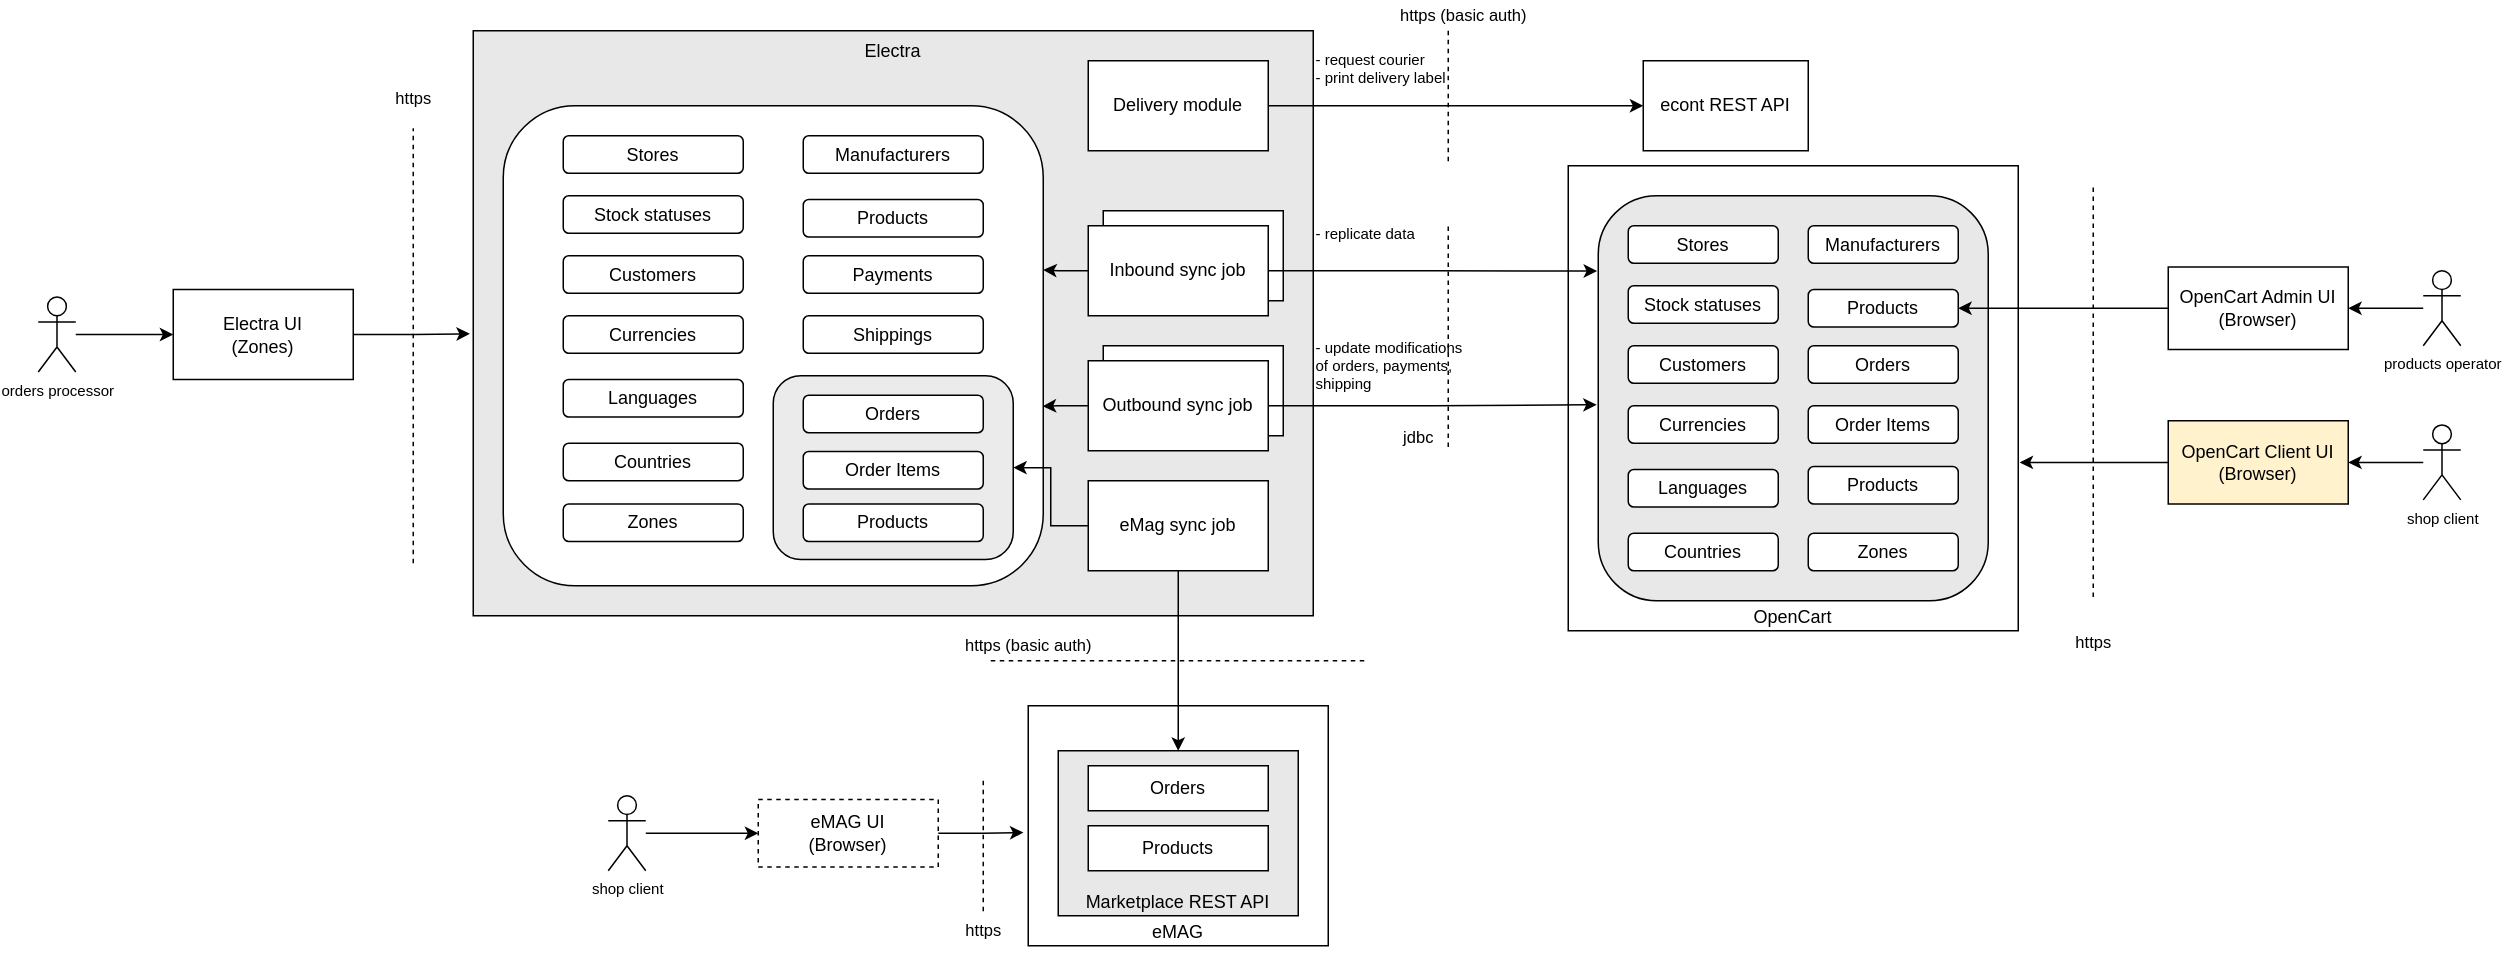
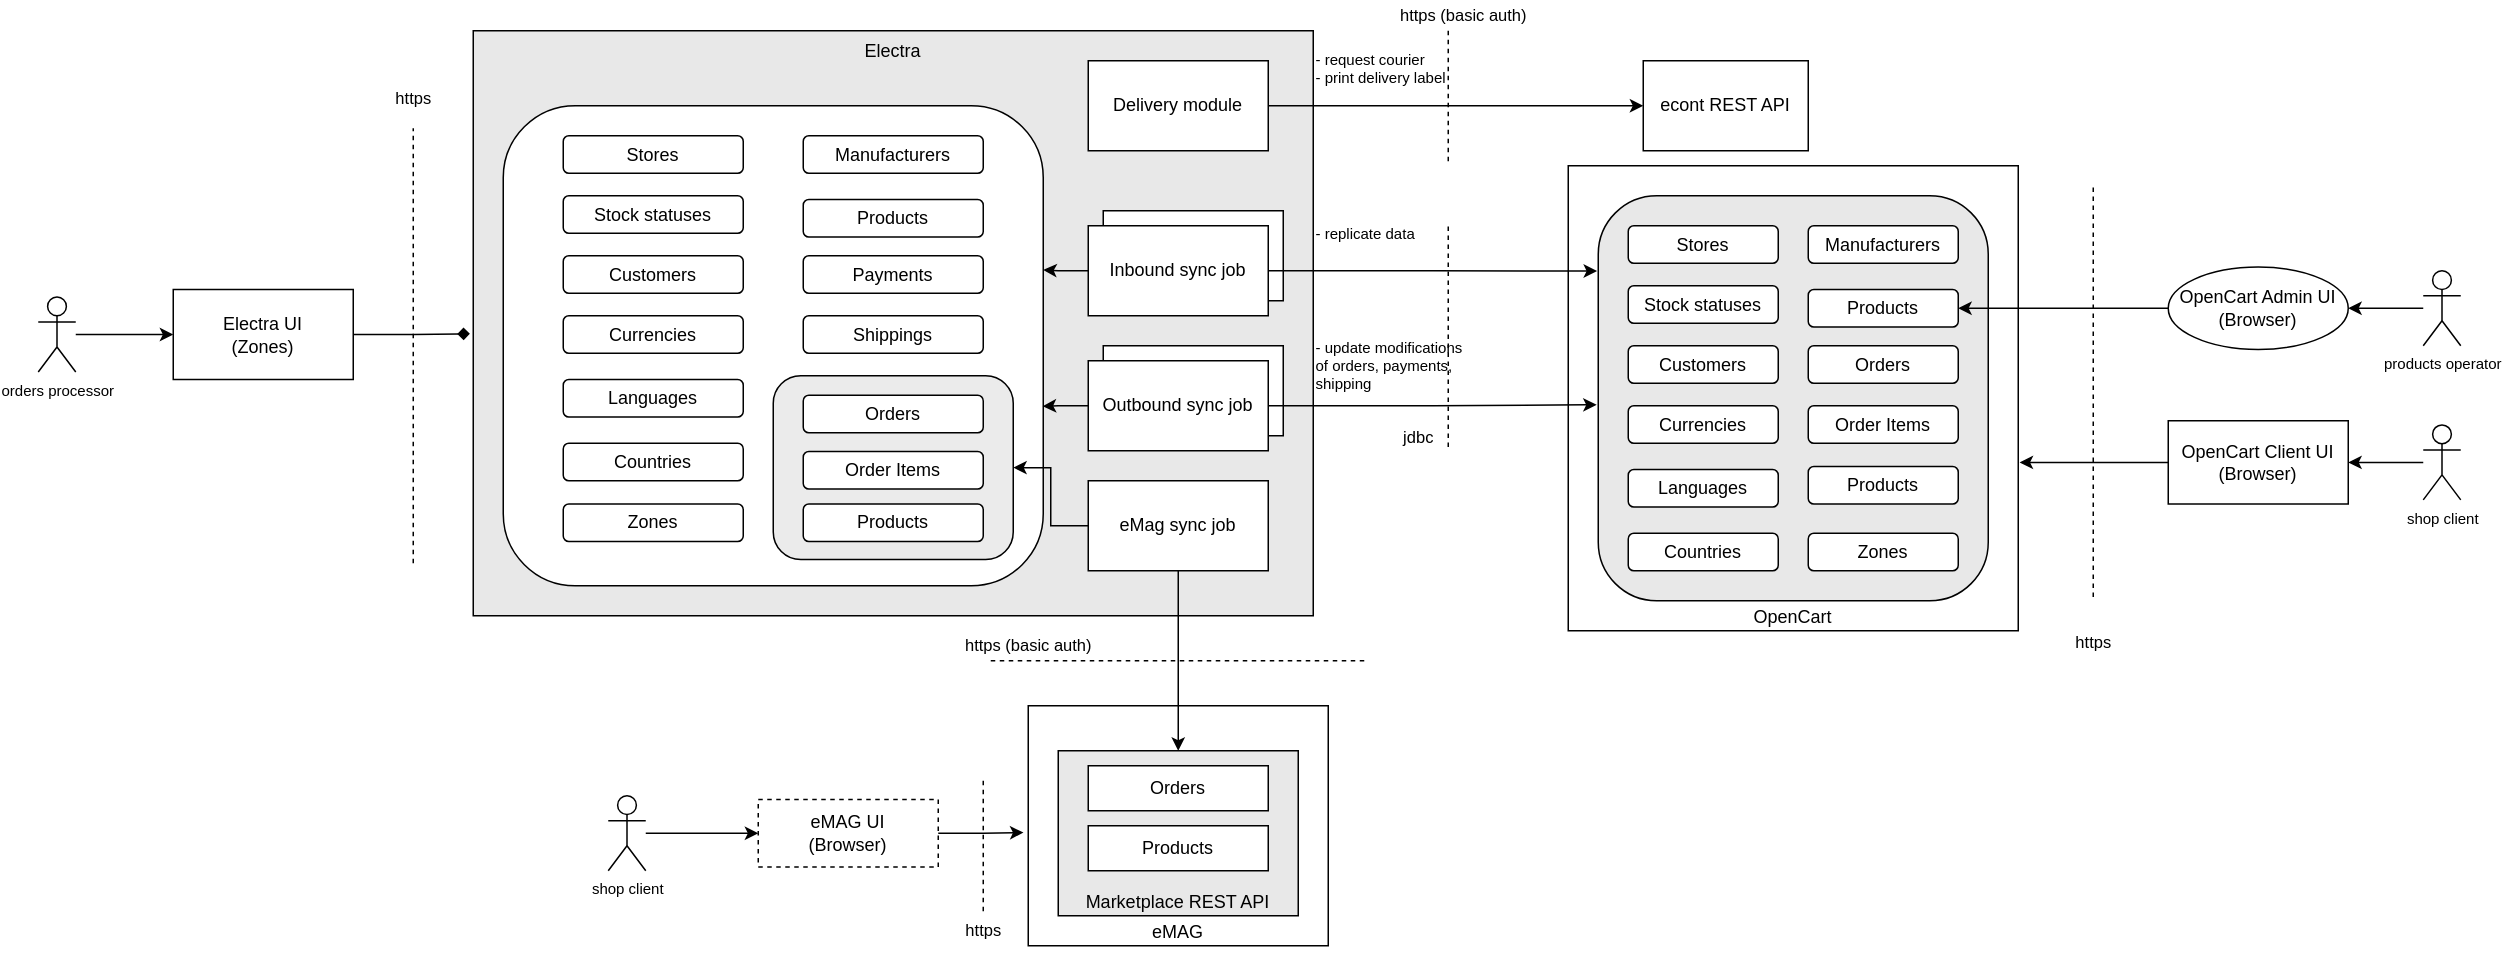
(2258, 308) -> (2258, 308)
(458, 334) -> (457, 334)
(2258, 462) -> (2258, 462)
